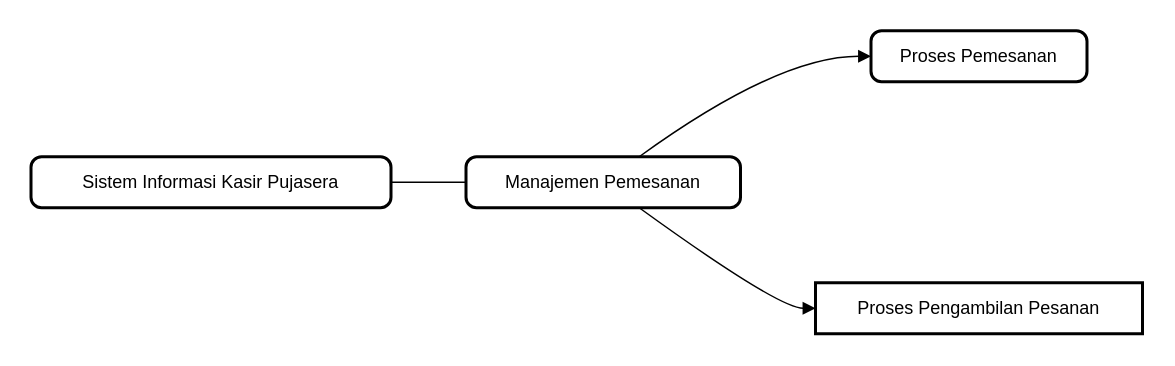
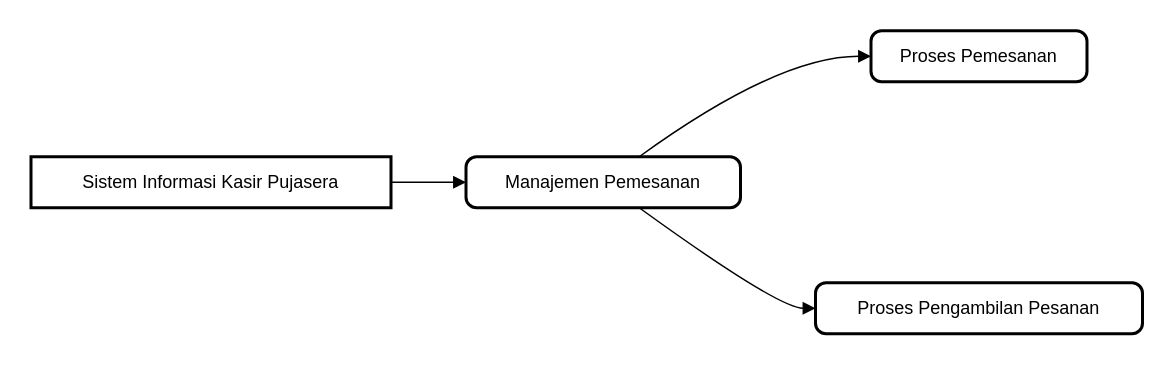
(211, 182) -> (211, 182)
(458, 182) -> (452, 182)
(979, 308) -> (979, 308)
